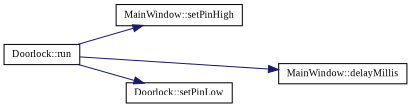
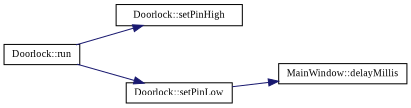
(179, 15) -> (179, 15)
(174, 63) -> (250, 85)
